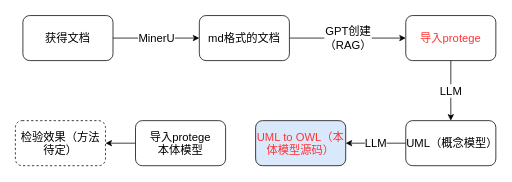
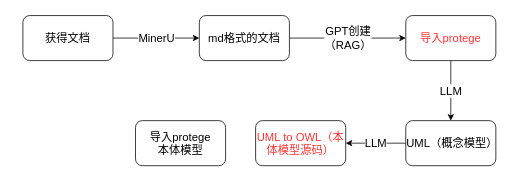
(60, 143) -> none
(123, 143) -> none
(300, 143) -> (300, 143)
